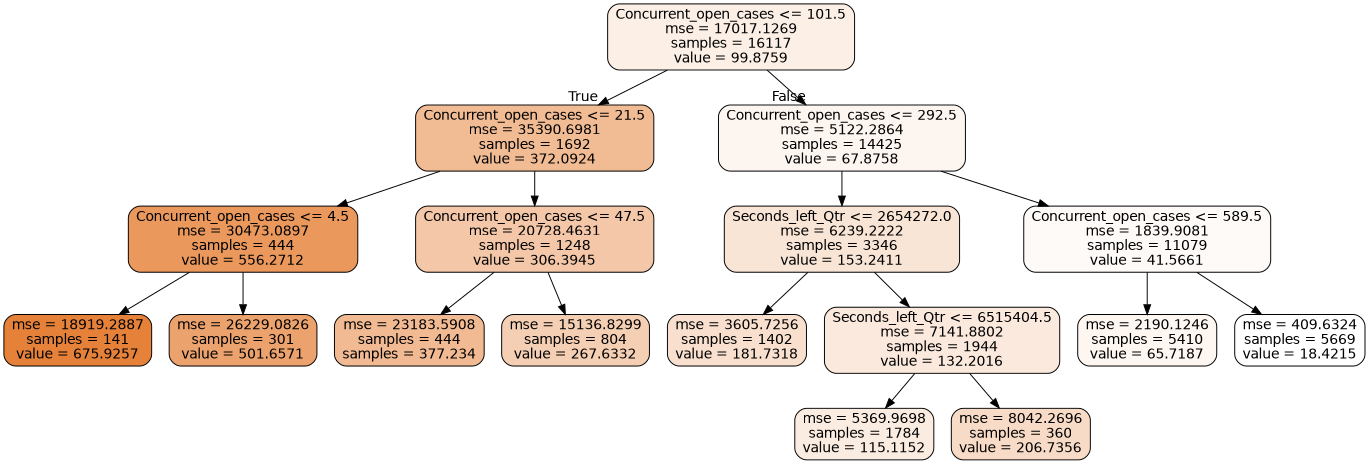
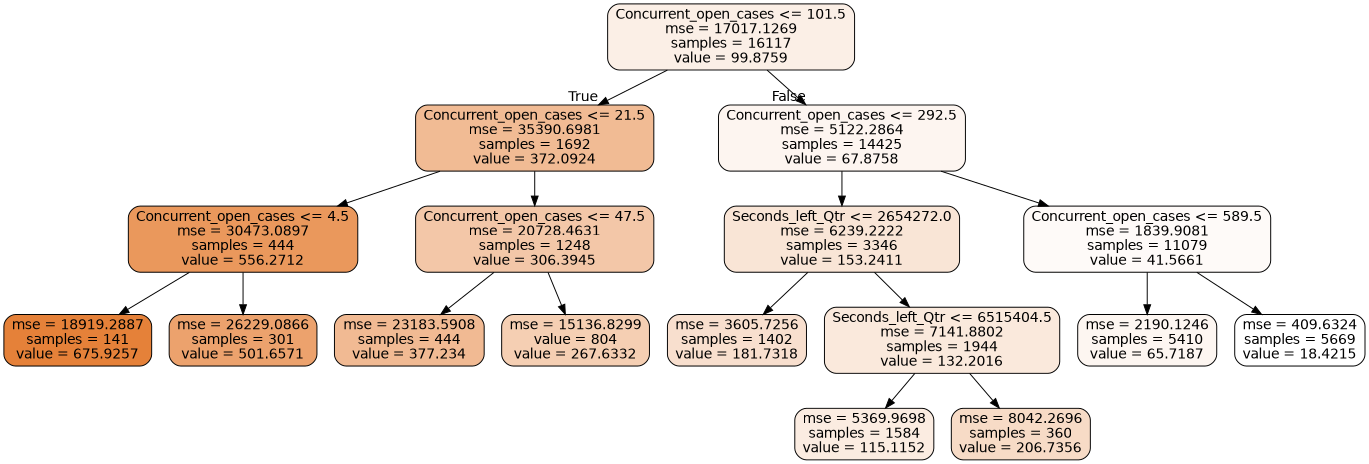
(243, 340) -> (243, 340)
(409, 340) -> (409, 340)
(576, 340) -> (576, 340)
(864, 434) -> (864, 434)
